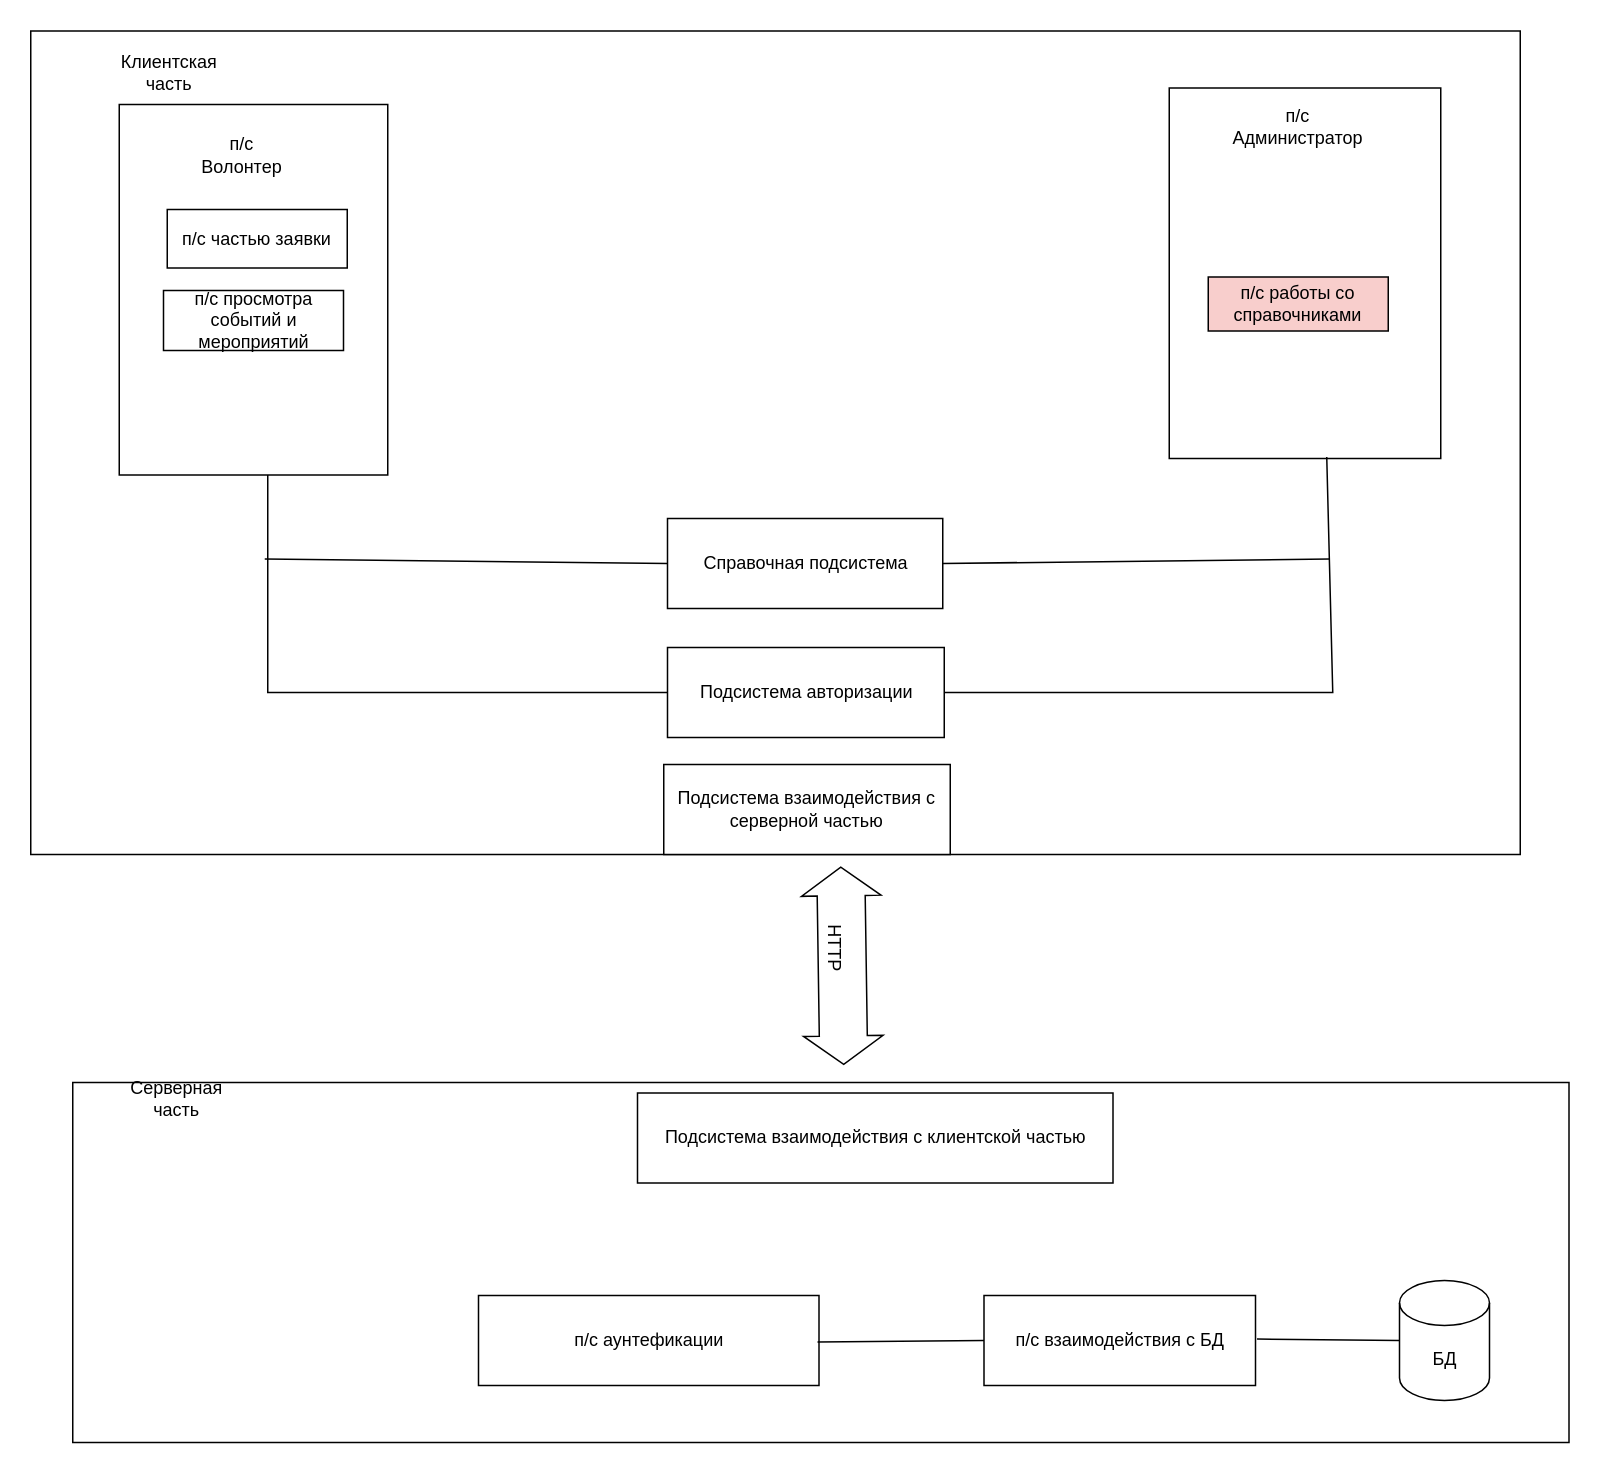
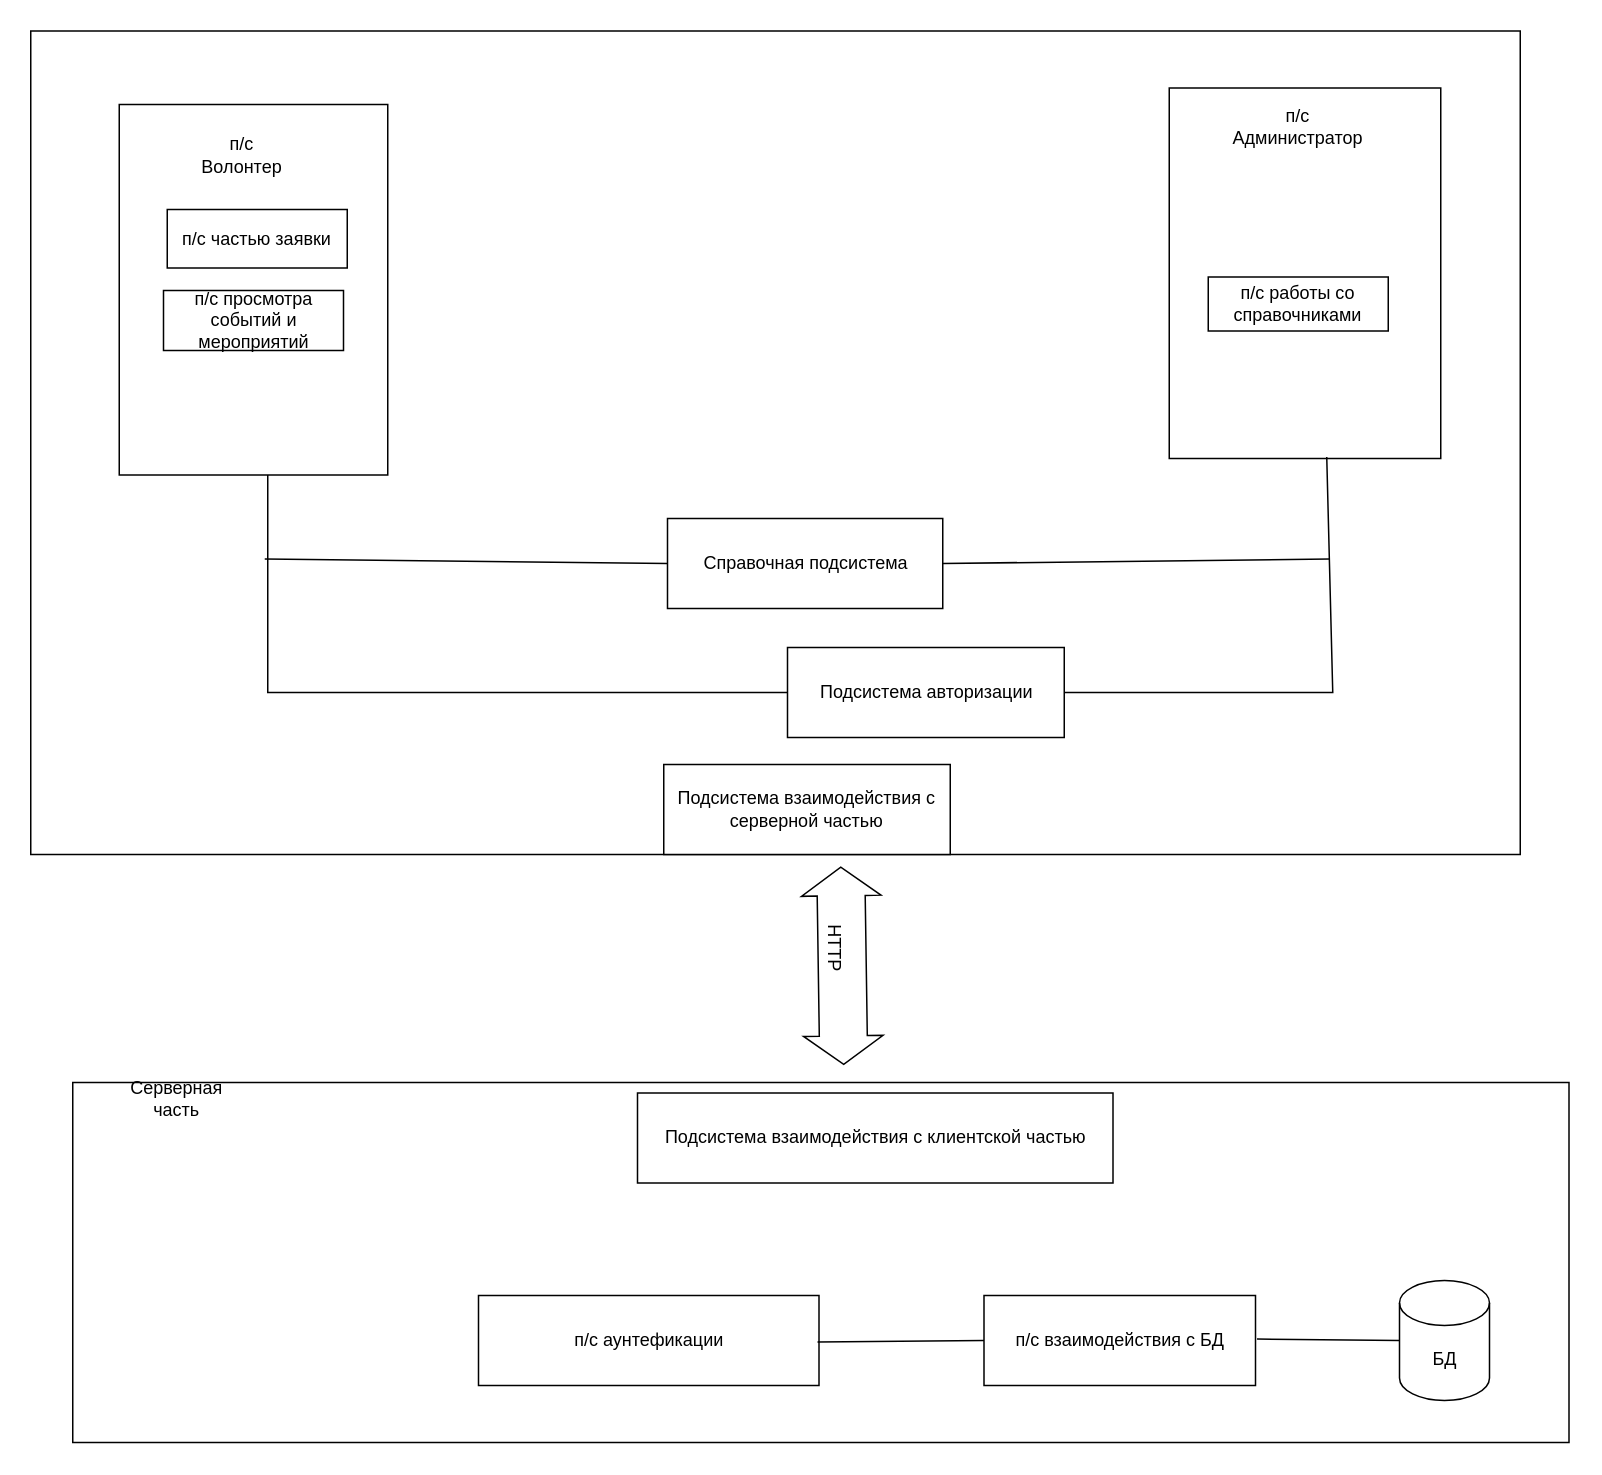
(170, 73) -> none
(1298, 304) -> (1298, 304)
(806, 692) -> (926, 692)
